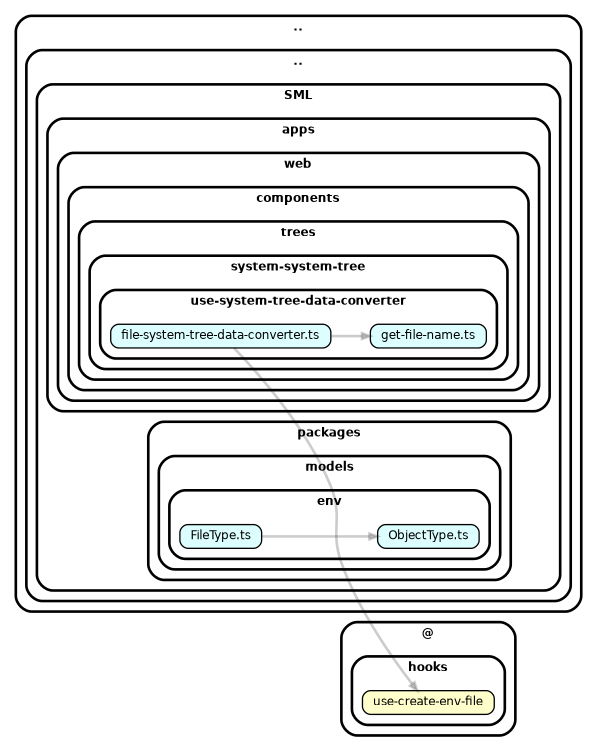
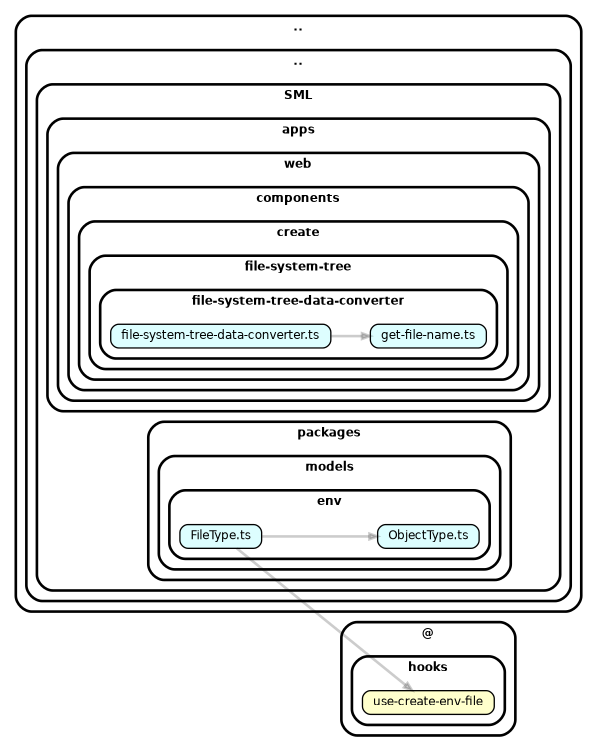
(299, 233) -> (299, 233)
(299, 268) -> (299, 268)
(299, 302) -> (299, 302)
(336, 510) -> (325, 620)
